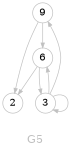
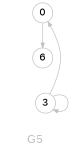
(43, 13) -> (43, 13)
(39, 78) -> none
(49, 83) -> none
(13, 103) -> none
